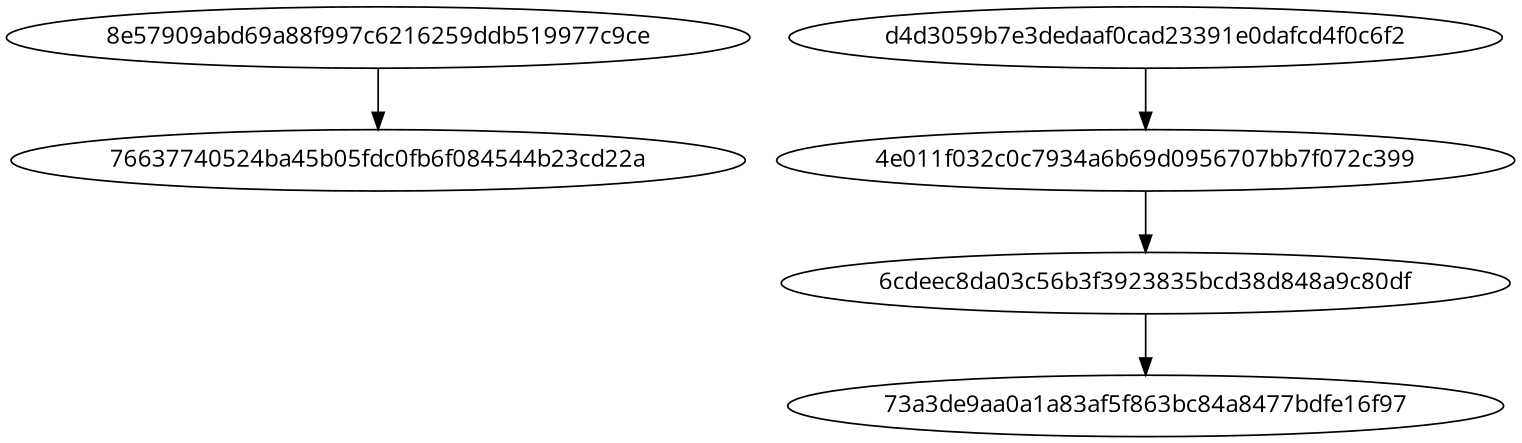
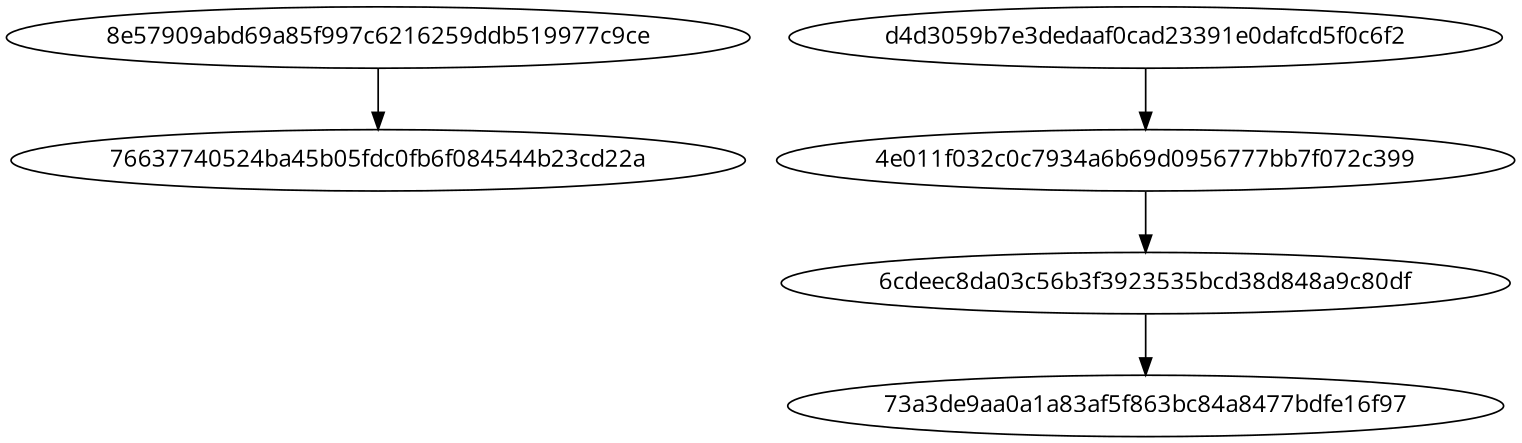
(378, 38) -> (378, 38)
(1146, 38) -> (1146, 38)
(1146, 160) -> (1146, 160)
(1146, 283) -> (1146, 283)
